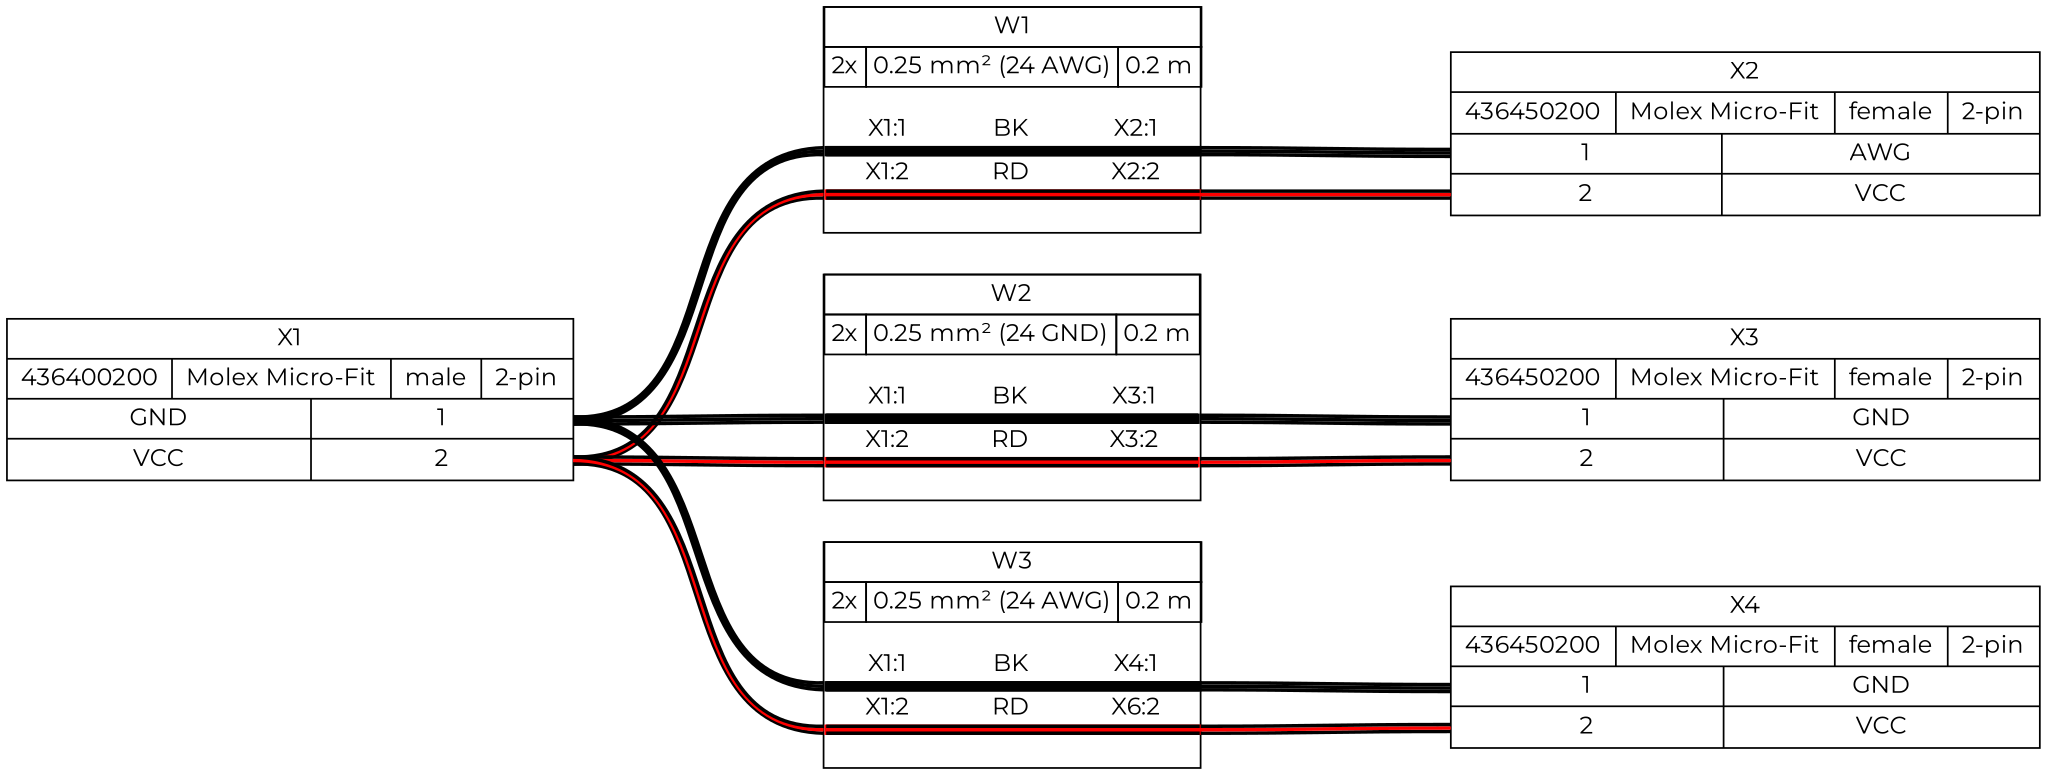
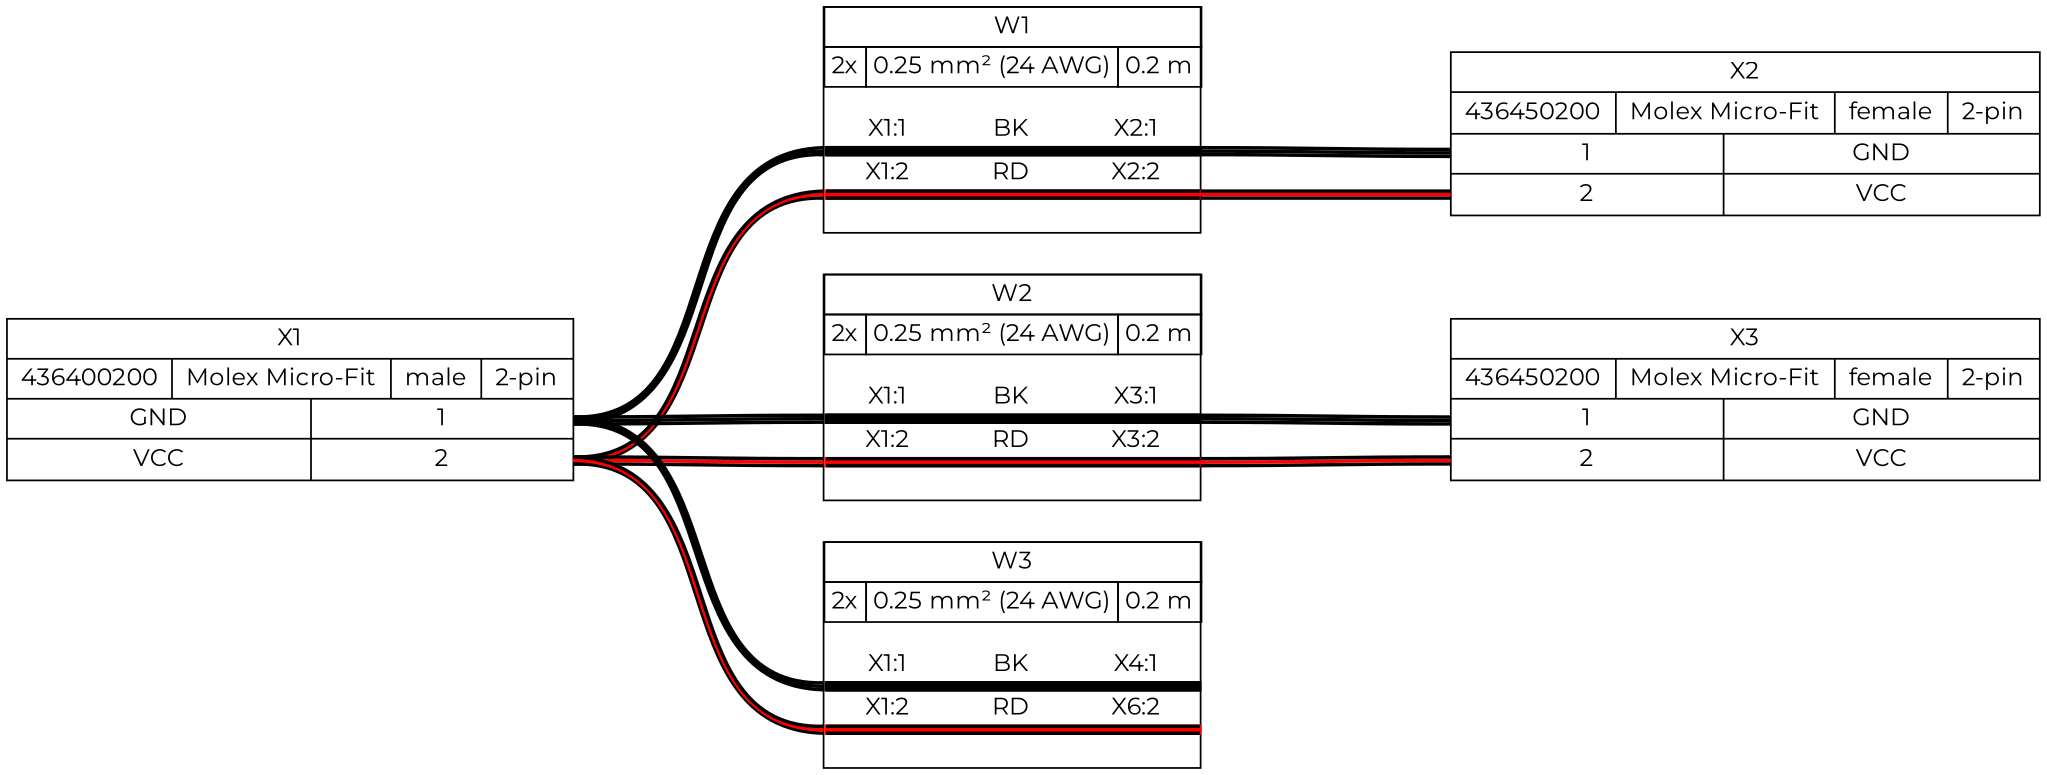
(1881, 153) -> (1882, 153)
(991, 334) -> (992, 334)
(1745, 667) -> none
